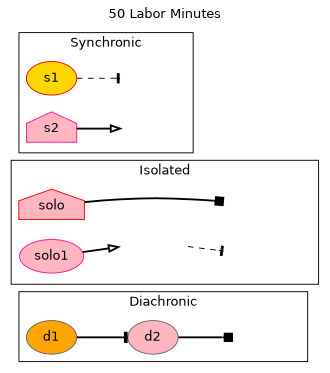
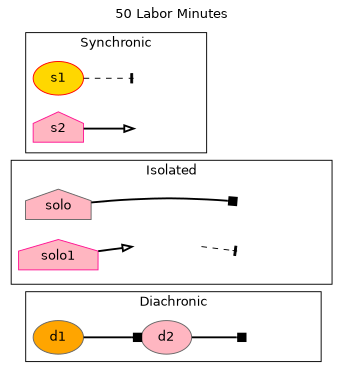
(52, 206) -> (58, 206)
(52, 256) -> (58, 256)
(100, 337) -> (108, 337)
